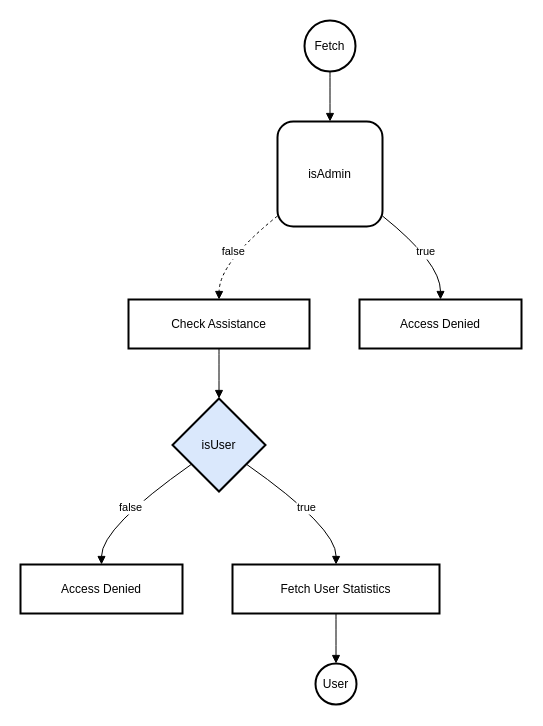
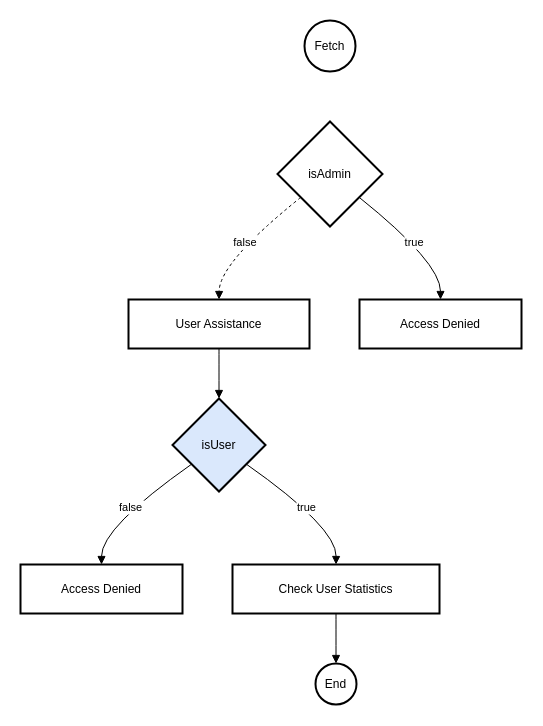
(330, 93) -> none
(330, 174) -> (330, 174)
(219, 325) -> (219, 325)
(336, 590) -> (336, 590)
(336, 685) -> (336, 685)
